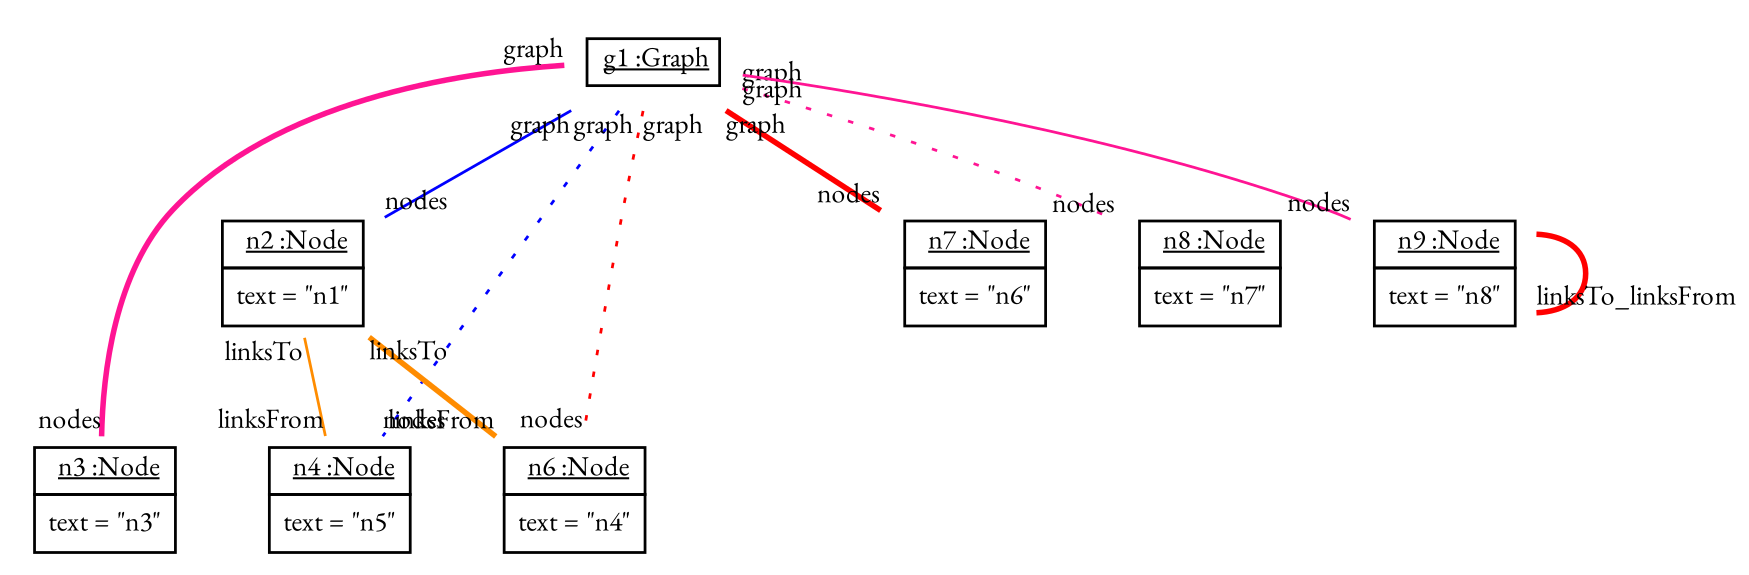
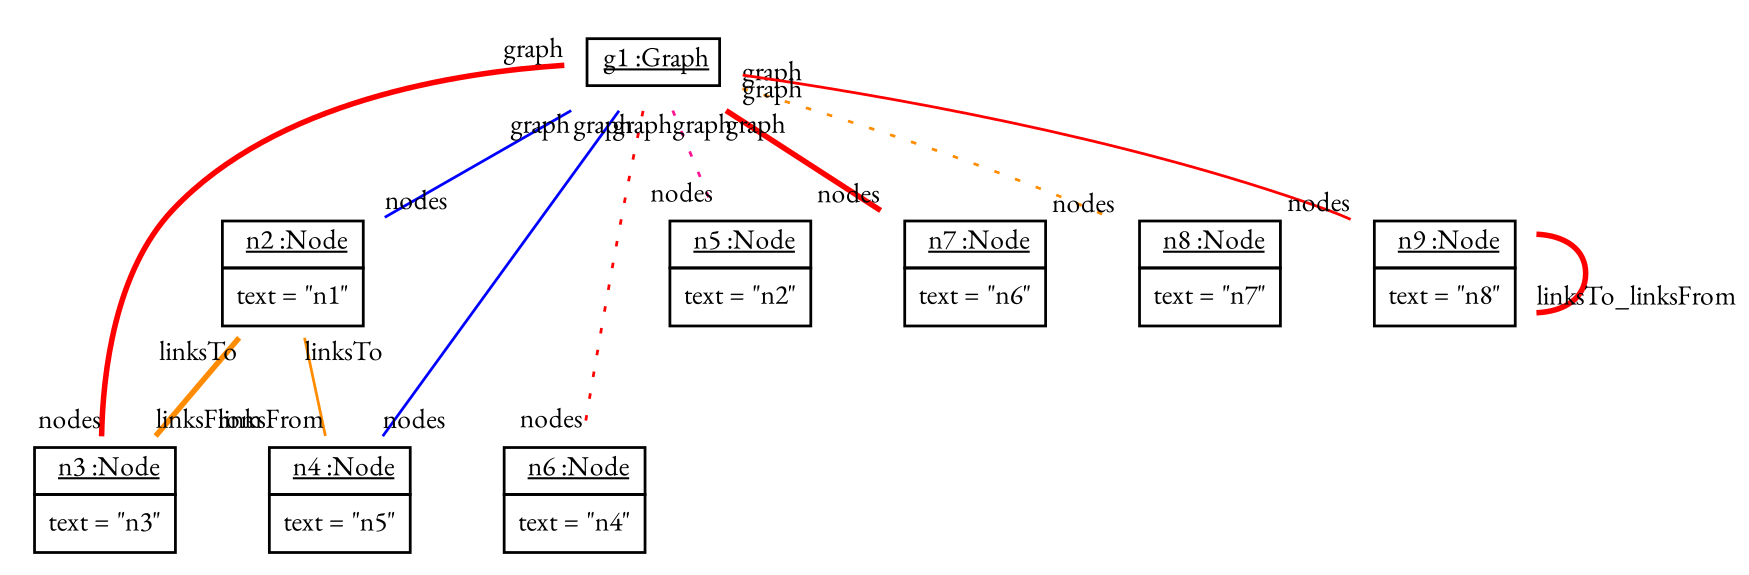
(1051, 132) -> (1051, 132)
(931, 149) -> (931, 149)
(245, 153) -> (245, 153)
(501, 273) -> (501, 273)
none -> (739, 273)
(439, 392) -> (197, 387)
